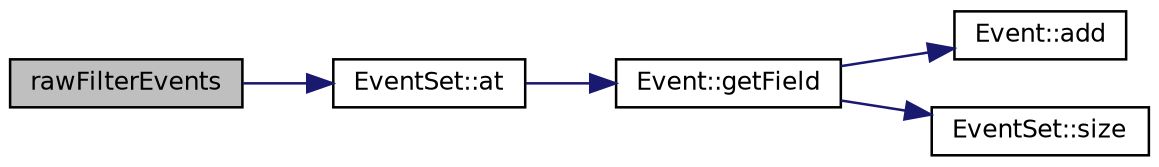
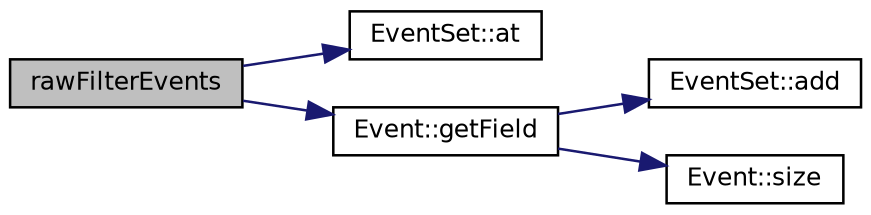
(1040, 35) -> (755, 83)
(558, 83) -> (275, 106)
(1040, 131) -> (755, 179)
